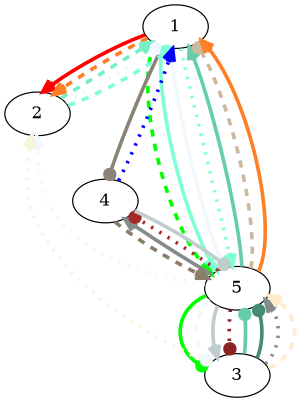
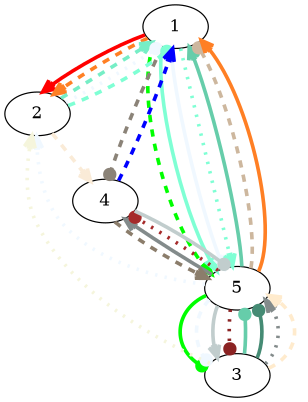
(135, 108) -> (135, 108)
(143, 127) -> (143, 127)
none -> (68, 153)
